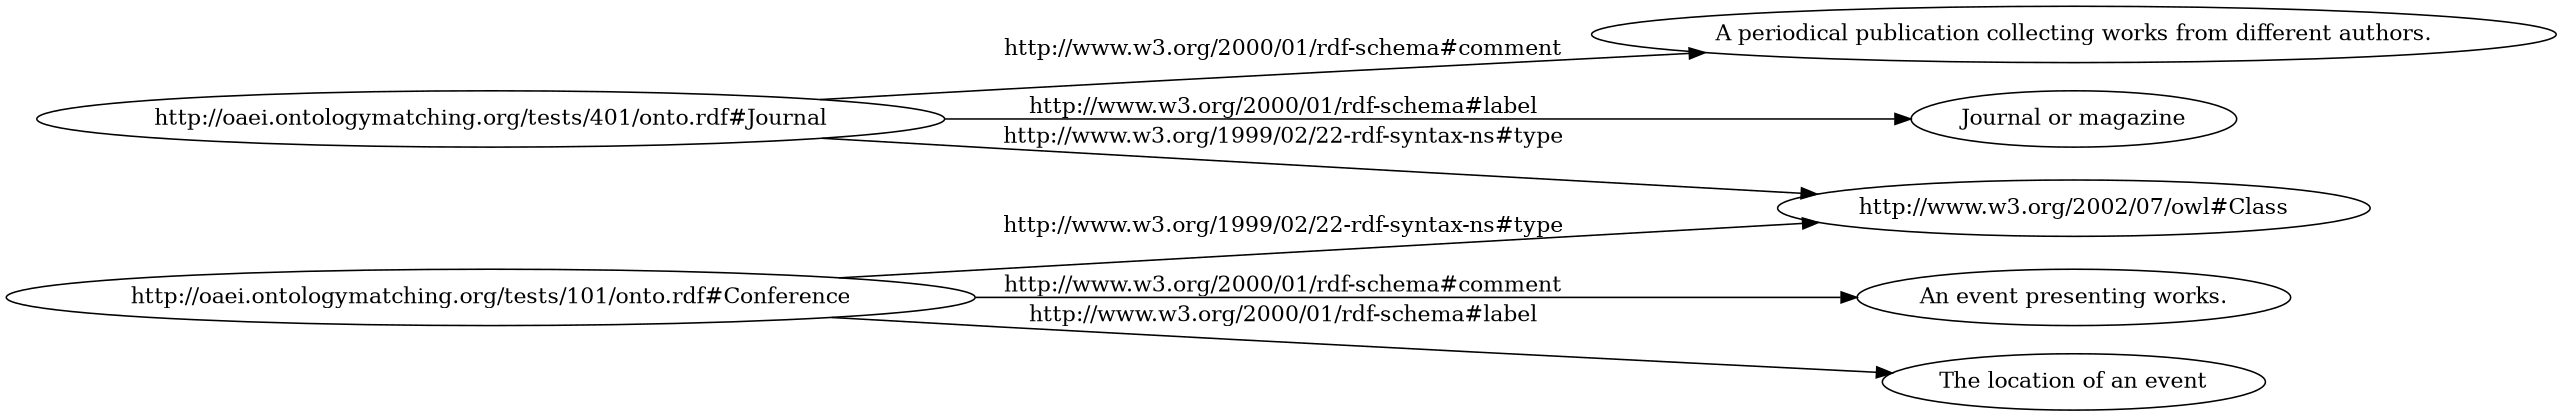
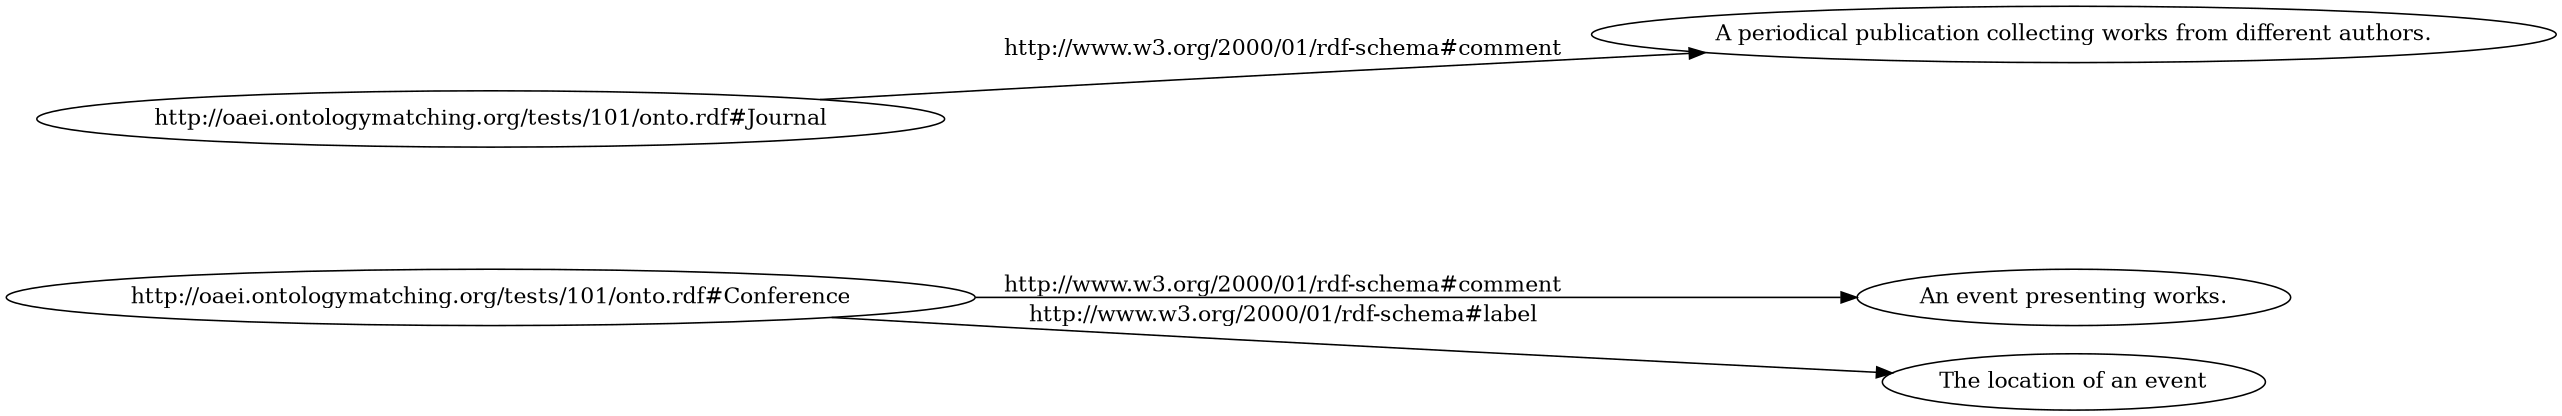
(491, 119) -> (491, 119)
(2074, 119) -> none
(2074, 208) -> none
